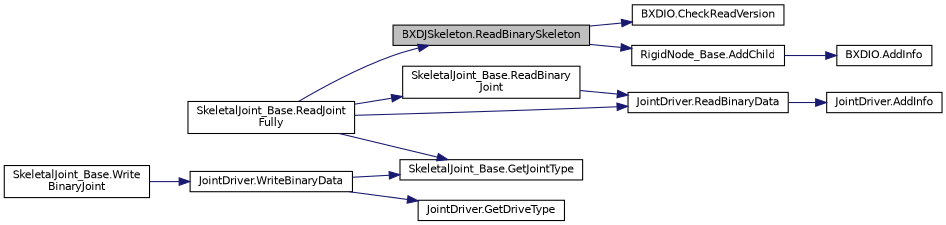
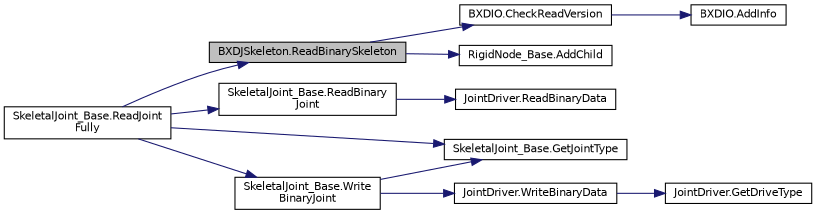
(805, 56) -> (646, 15)
(884, 103) -> none
(486, 111) -> (192, 156)
(371, 176) -> (426, 171)
